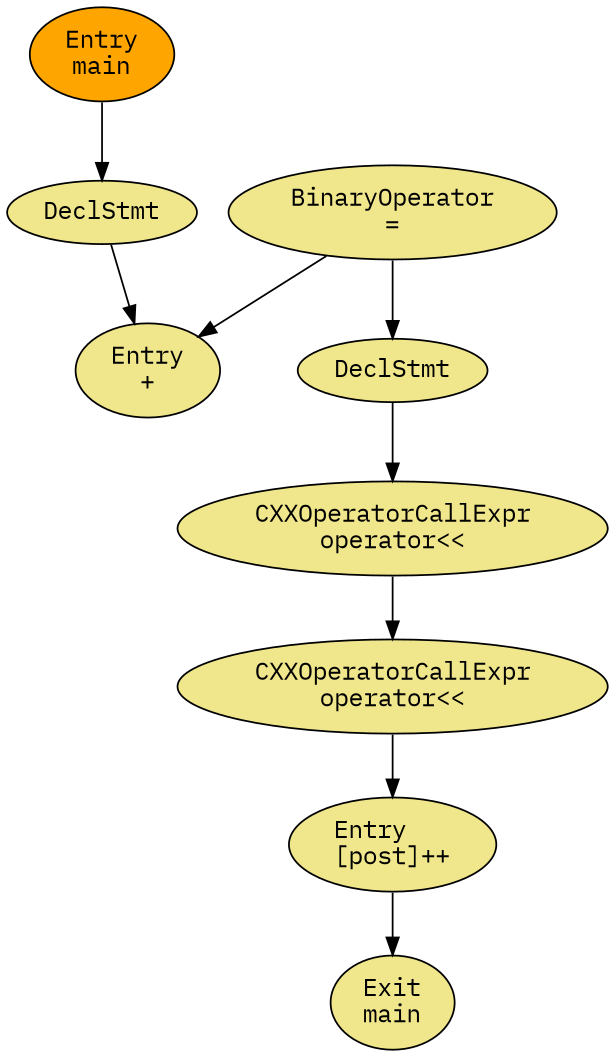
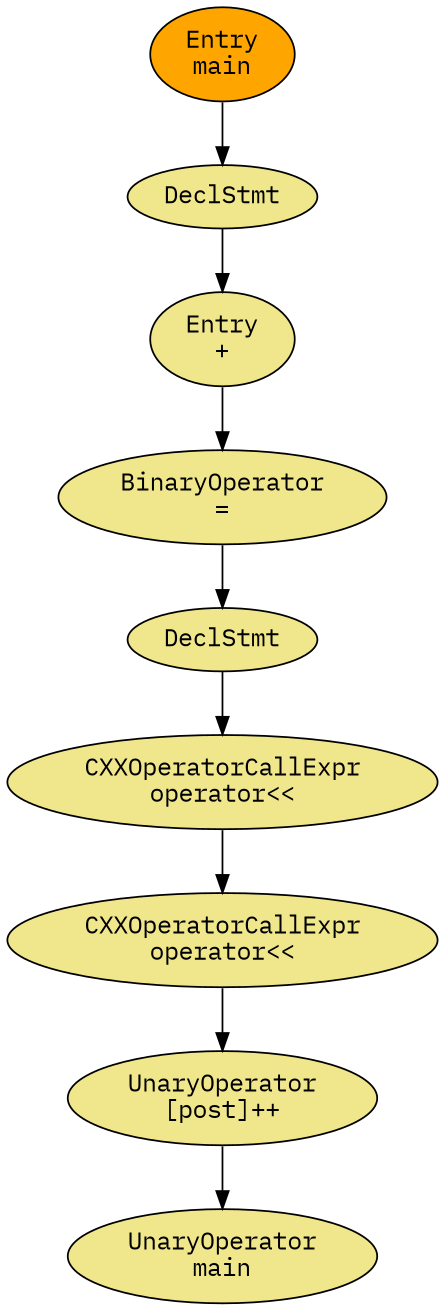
(270, 292) -> (222, 410)
(393, 845) -> (222, 1098)
(393, 1003) -> (222, 1256)
